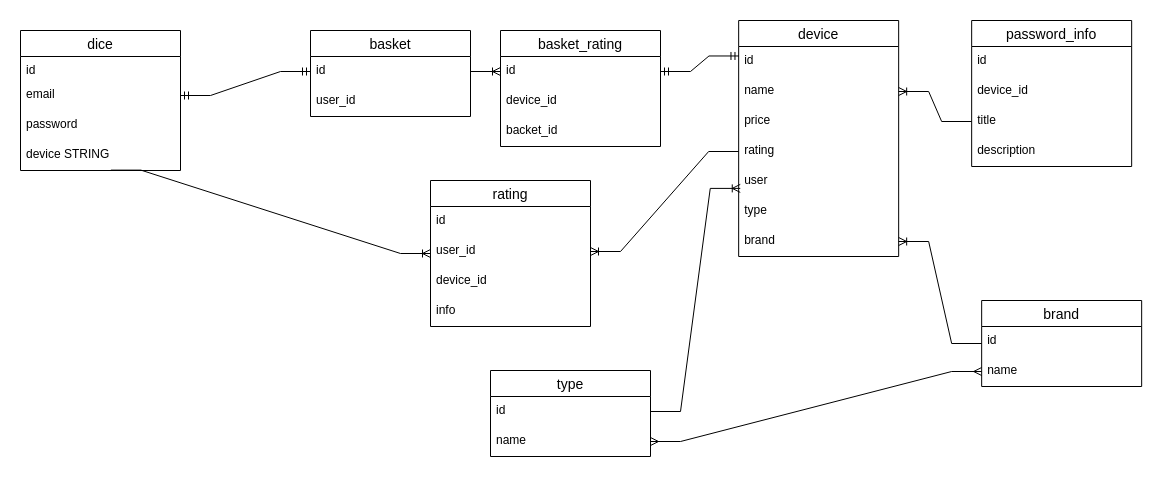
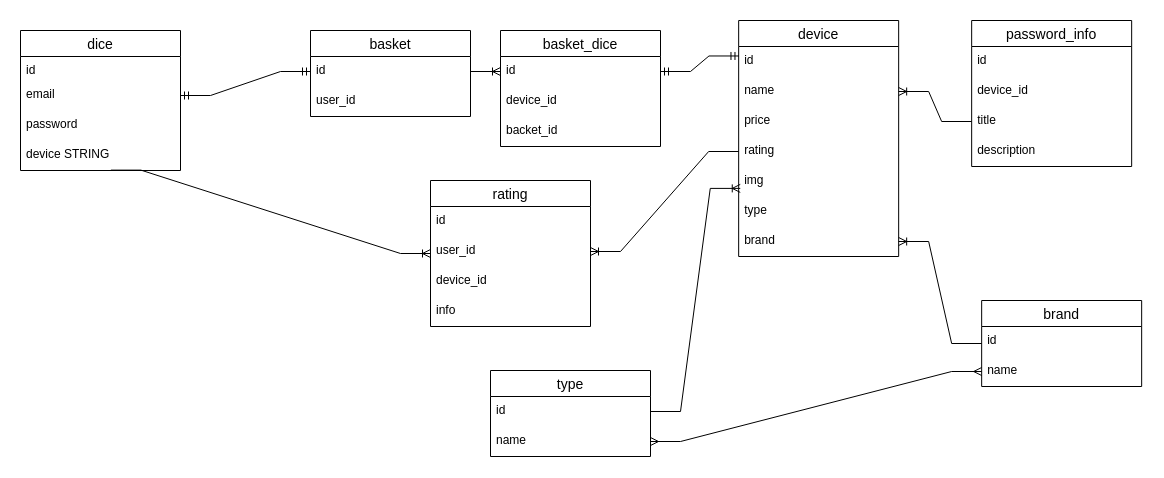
(580, 44) -> (580, 44)
(758, 180) -> (753, 180)
